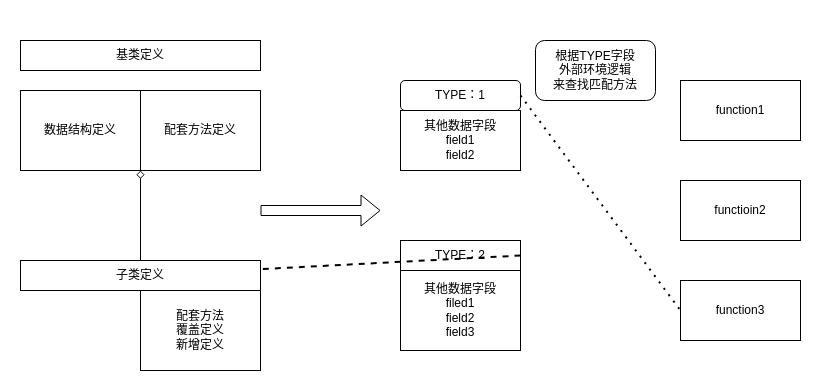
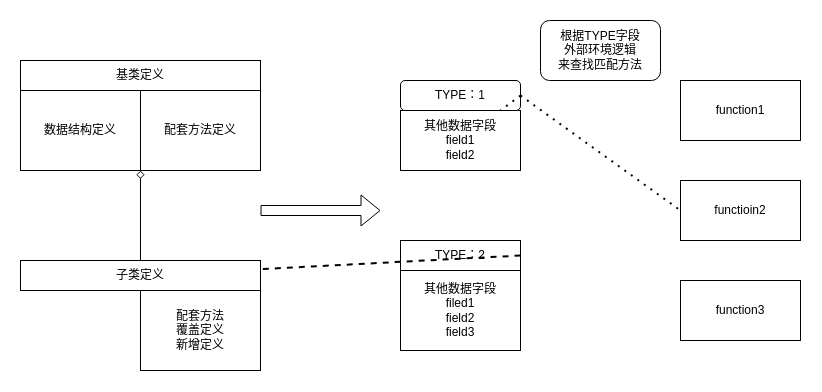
(141, 56) -> (141, 76)
(596, 71) -> (601, 51)
none -> (601, 153)
(602, 205) -> (510, 103)
